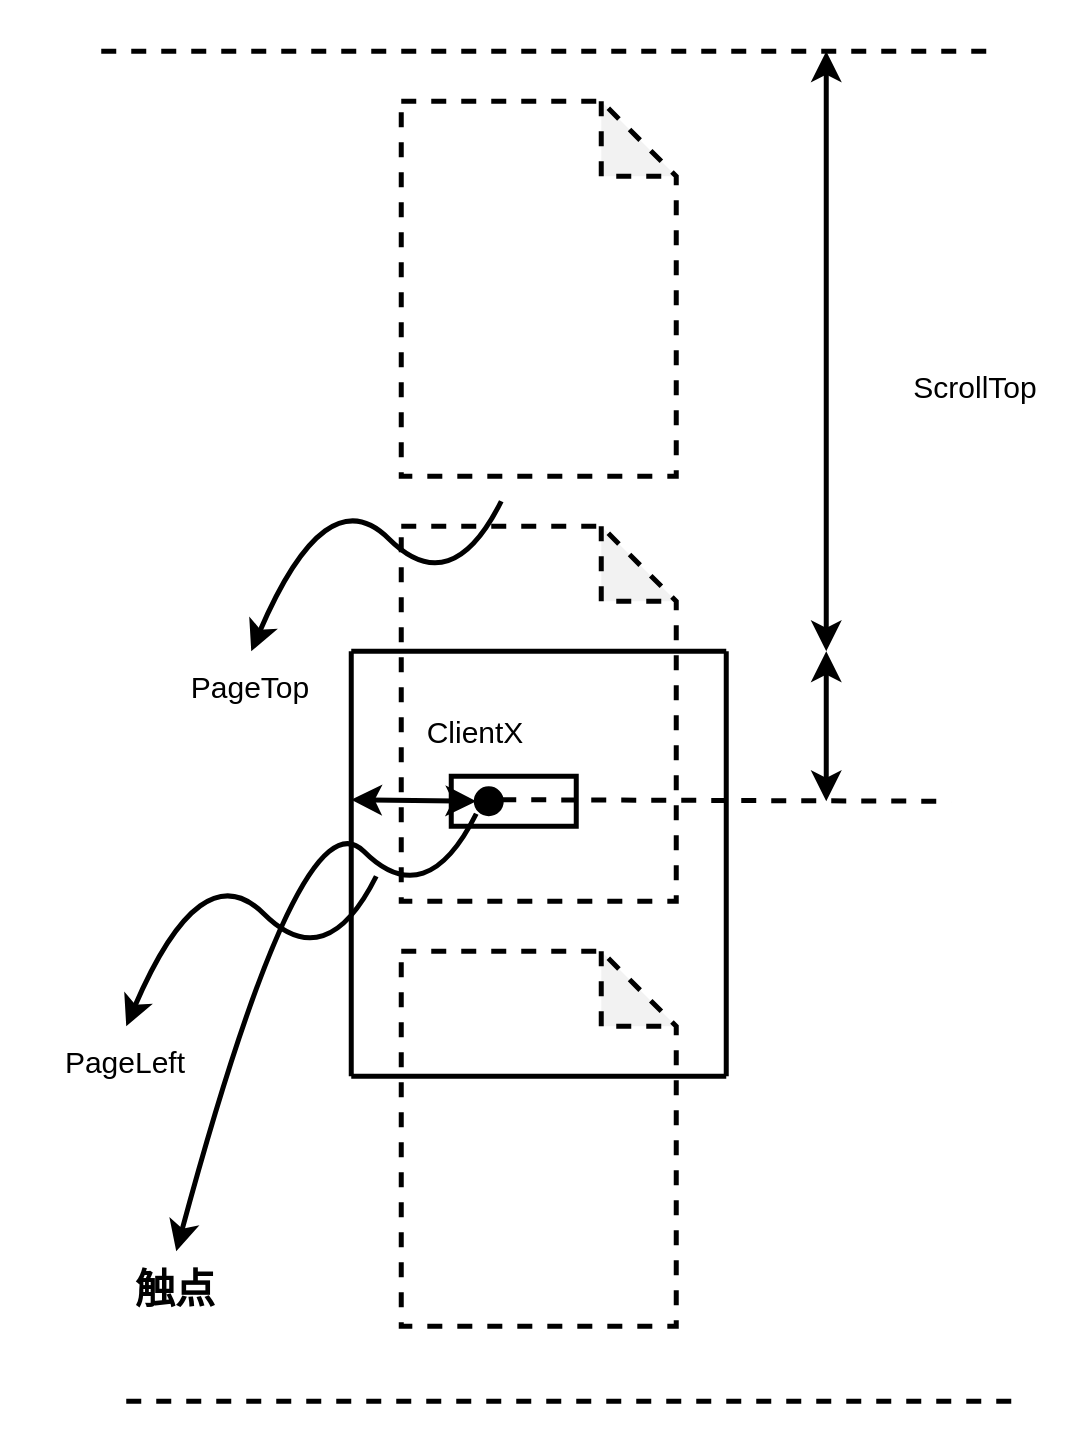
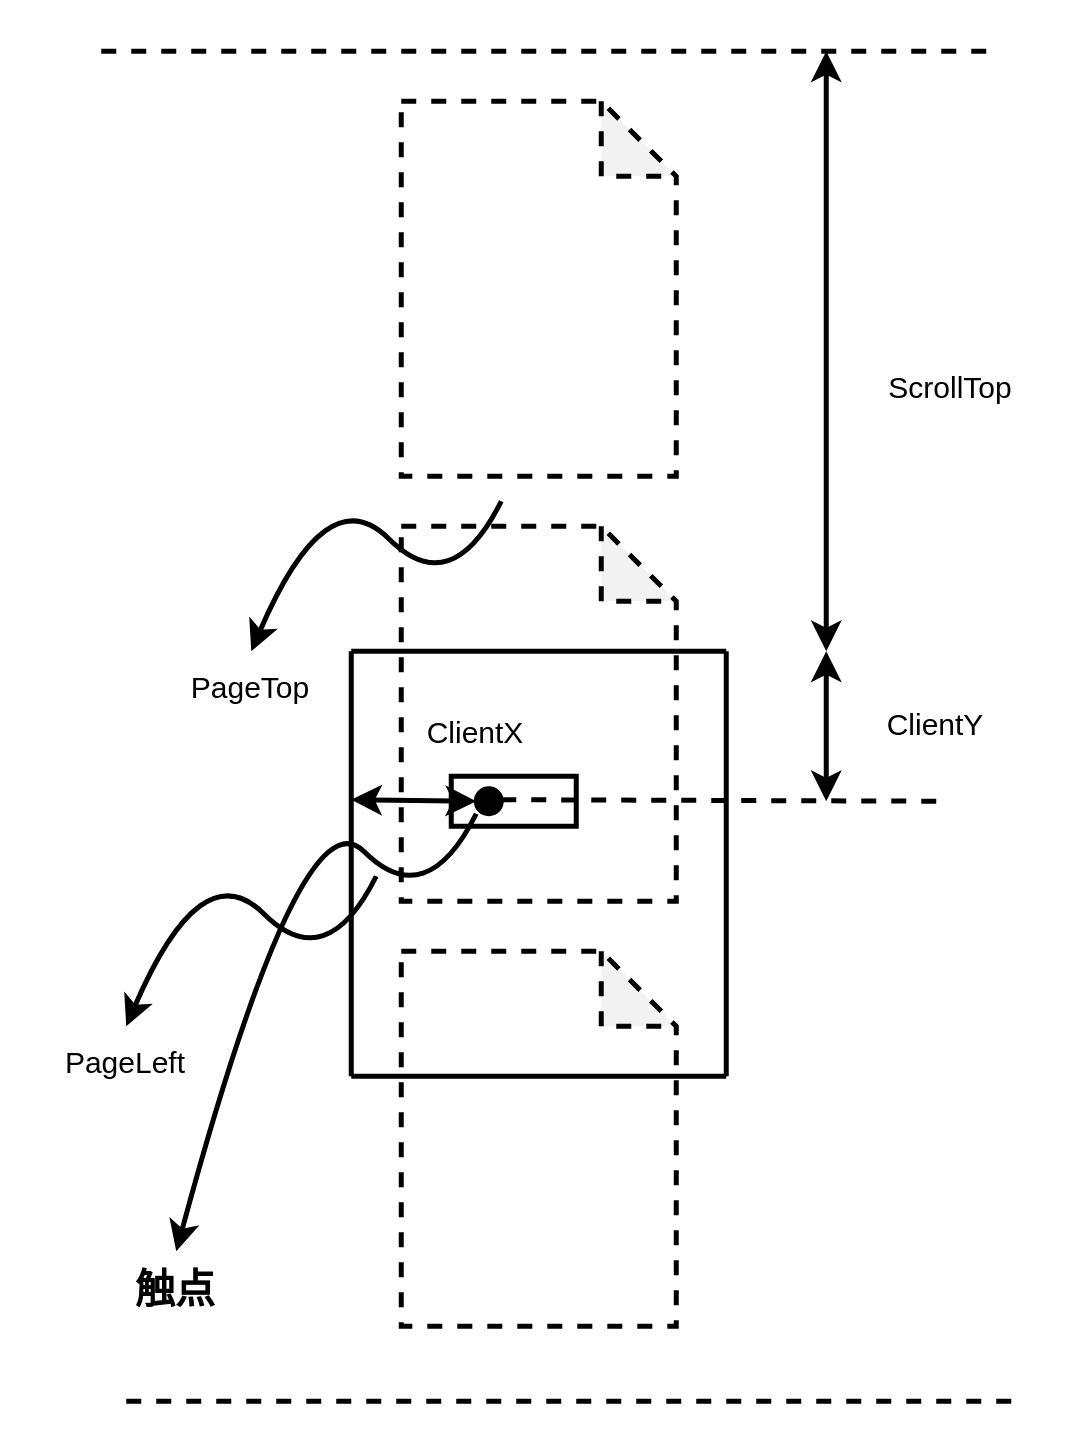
(976, 389) -> (951, 389)
none -> (936, 726)
